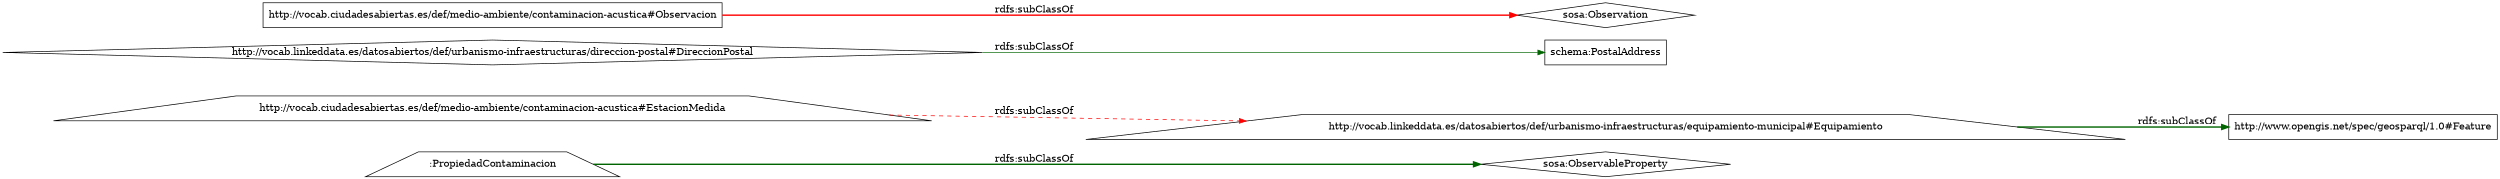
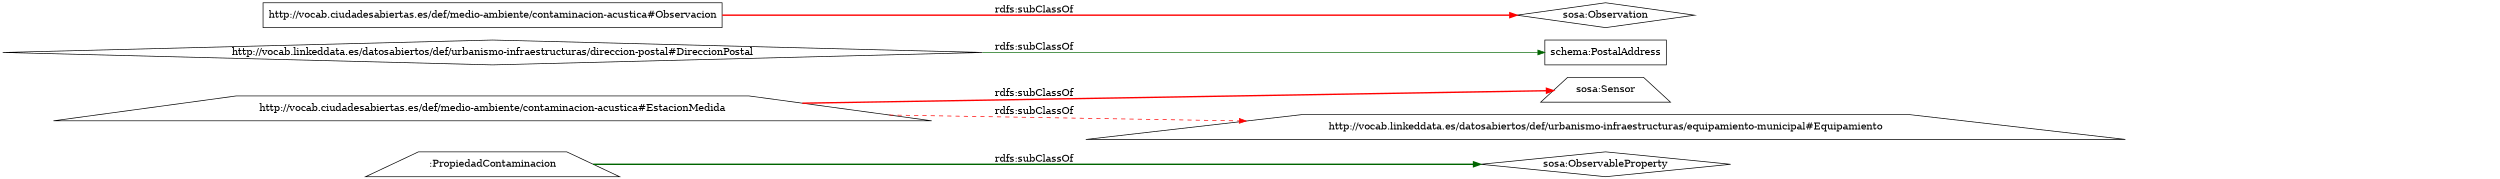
none -> (1606, 90)
(2363, 127) -> none
